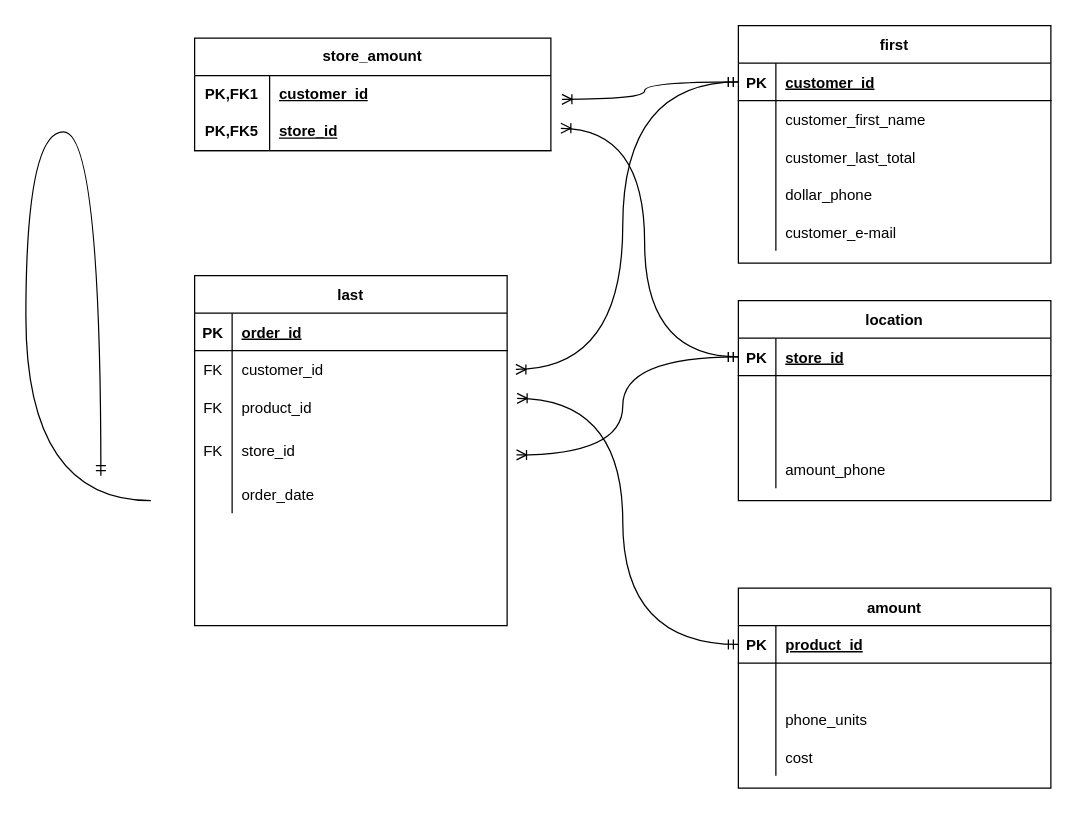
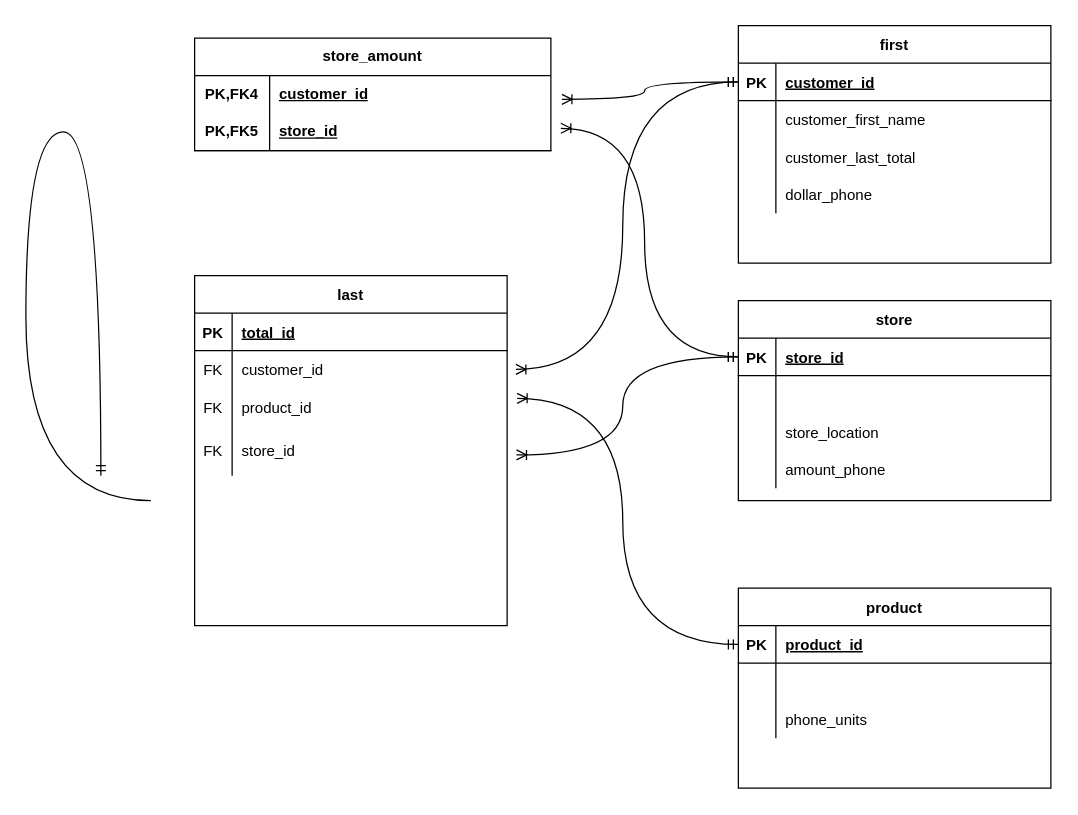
(232, 94) -> (232, 94)
(913, 232) -> none
(894, 320) -> (894, 320)
(273, 333) -> (271, 333)
none -> (913, 432)
(369, 494) -> none
(894, 608) -> (894, 608)
(913, 757) -> none
